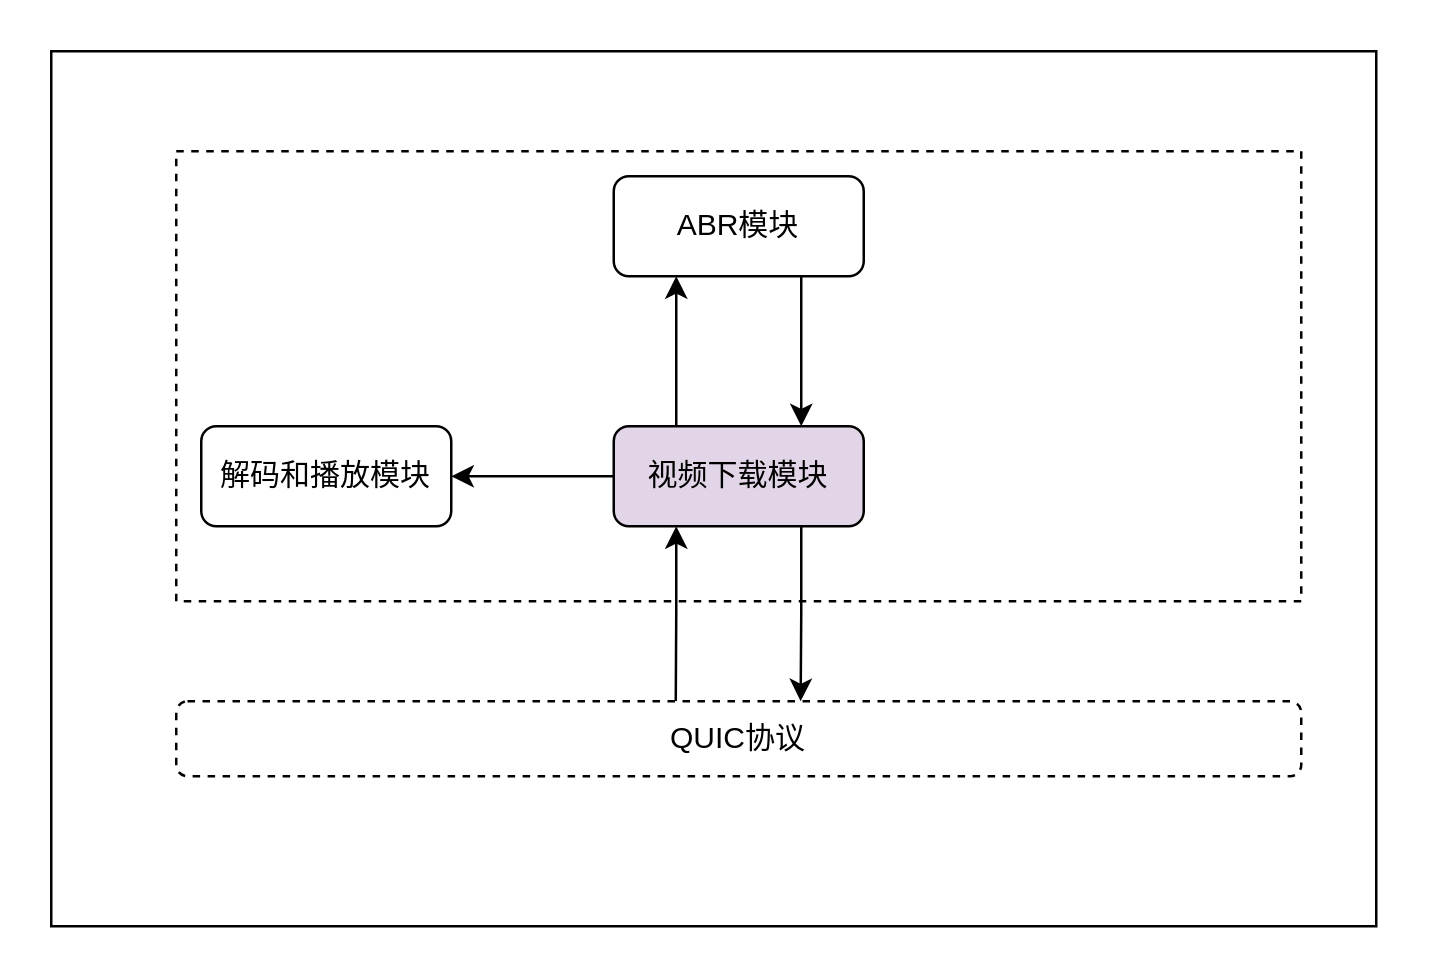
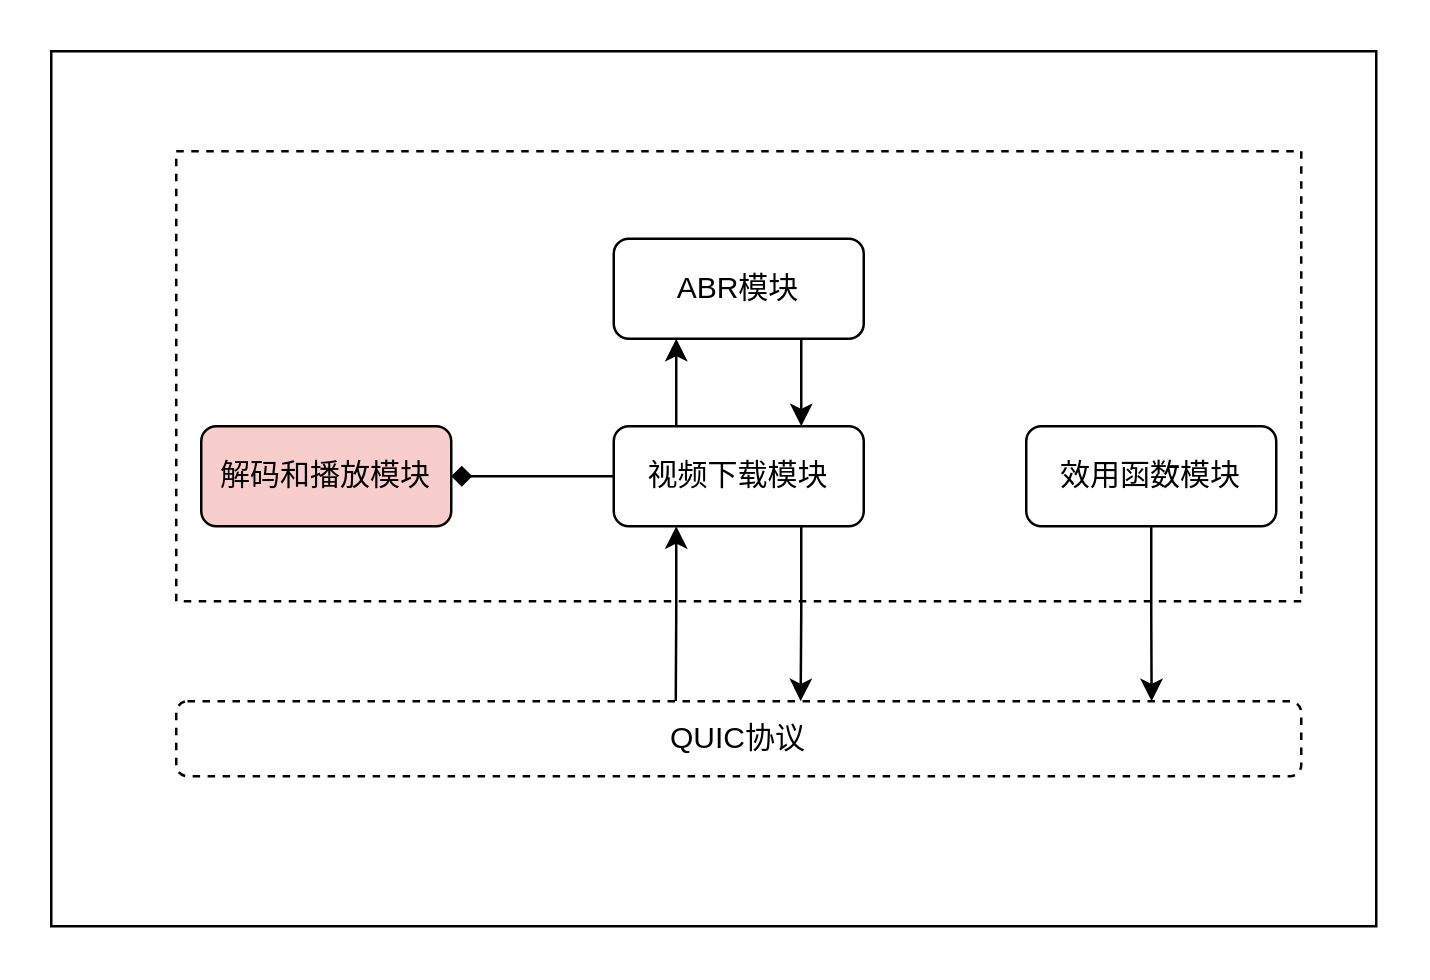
(739, 226) -> (739, 289)
(326, 476) -> (326, 476)
(470, 476) -> (472, 476)
(739, 476) -> (739, 476)
none -> (1151, 476)
none -> (1151, 606)
